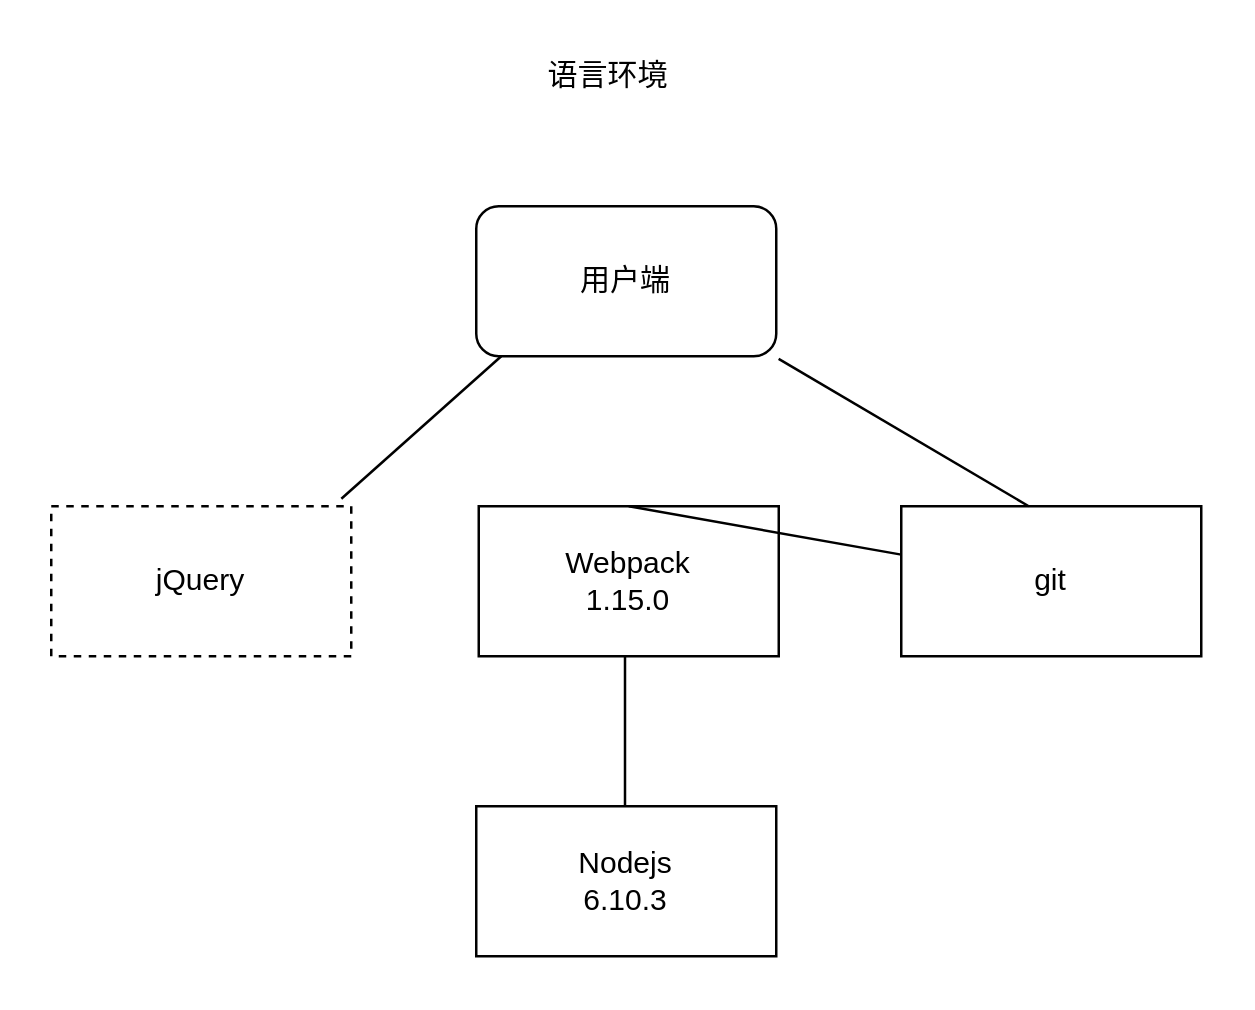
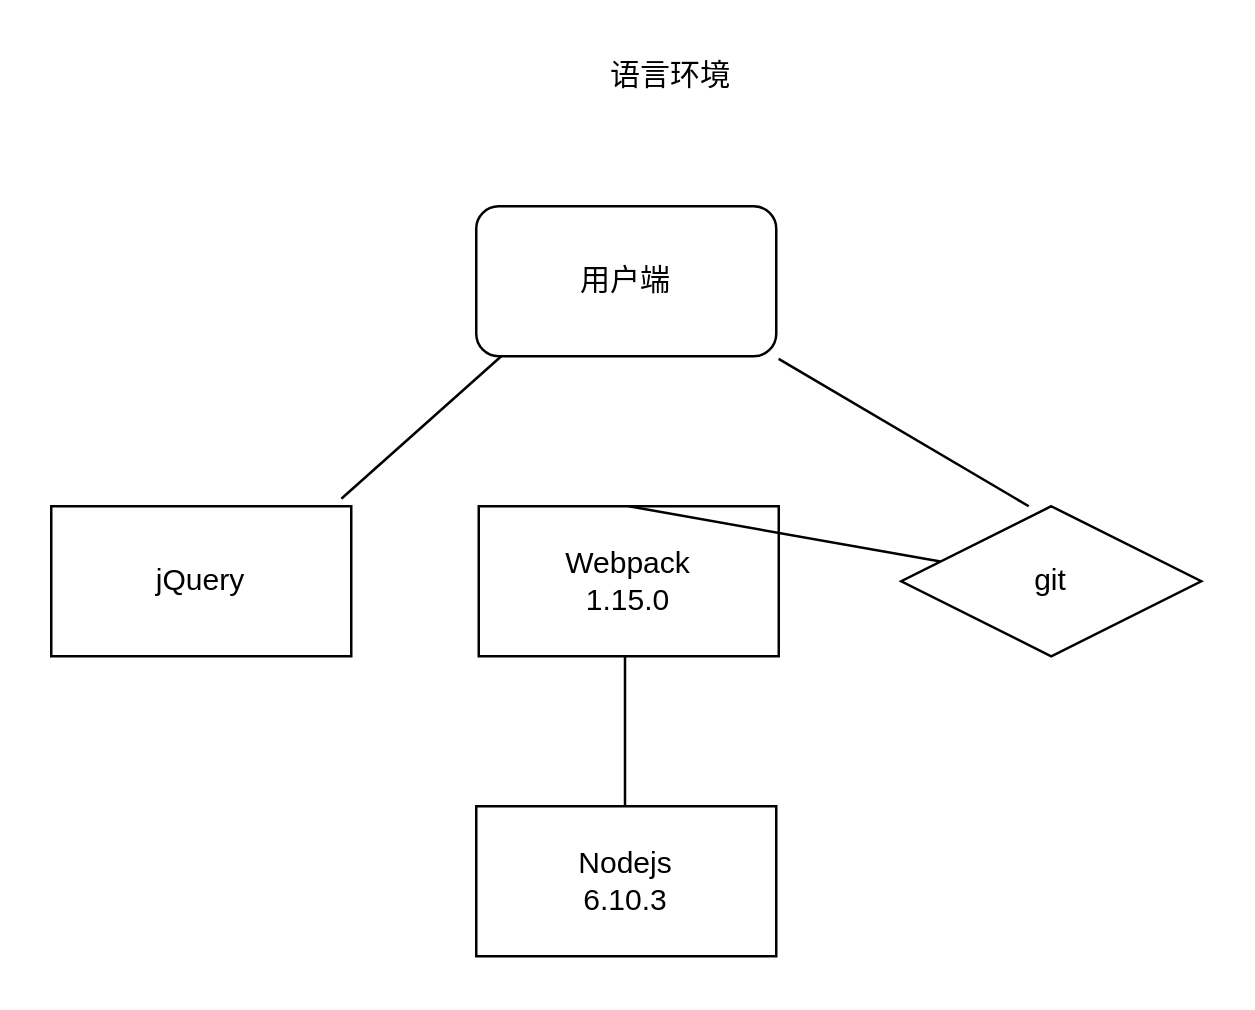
(619, 76) -> (681, 76)
(201, 581) -> (201, 581)
(1051, 581) -> (1051, 581)
